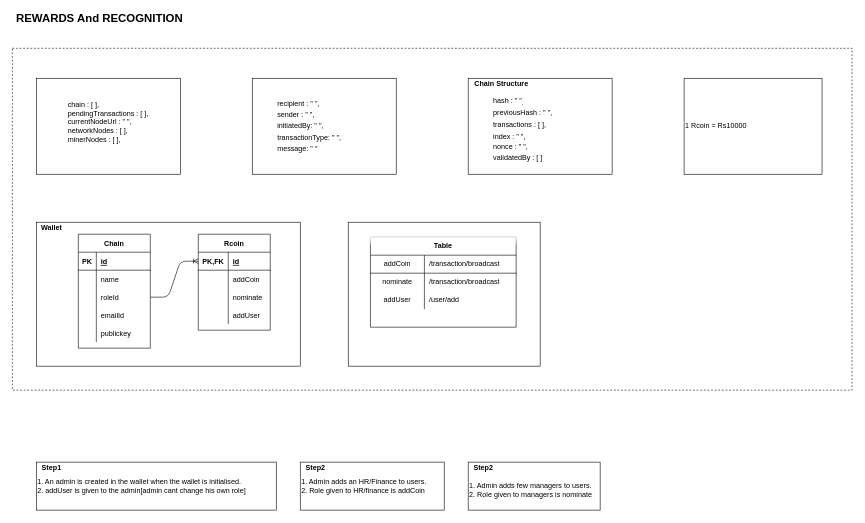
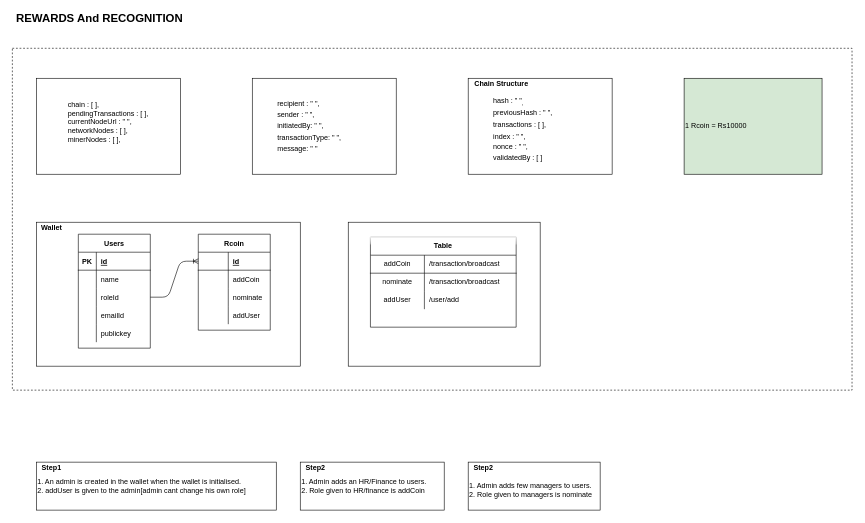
(753, 126) -> (753, 126)
(114, 244) -> (114, 244)
(213, 261) -> none
